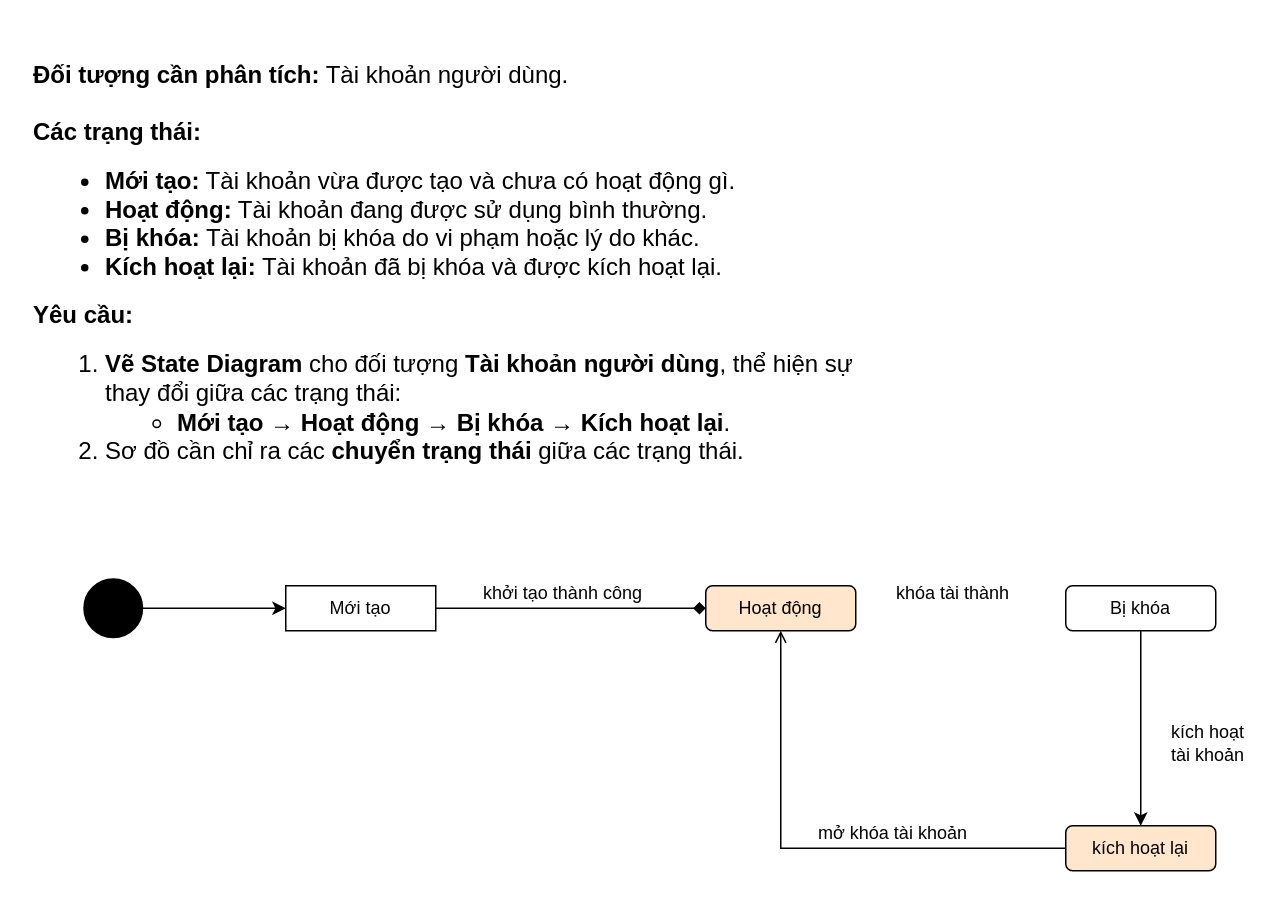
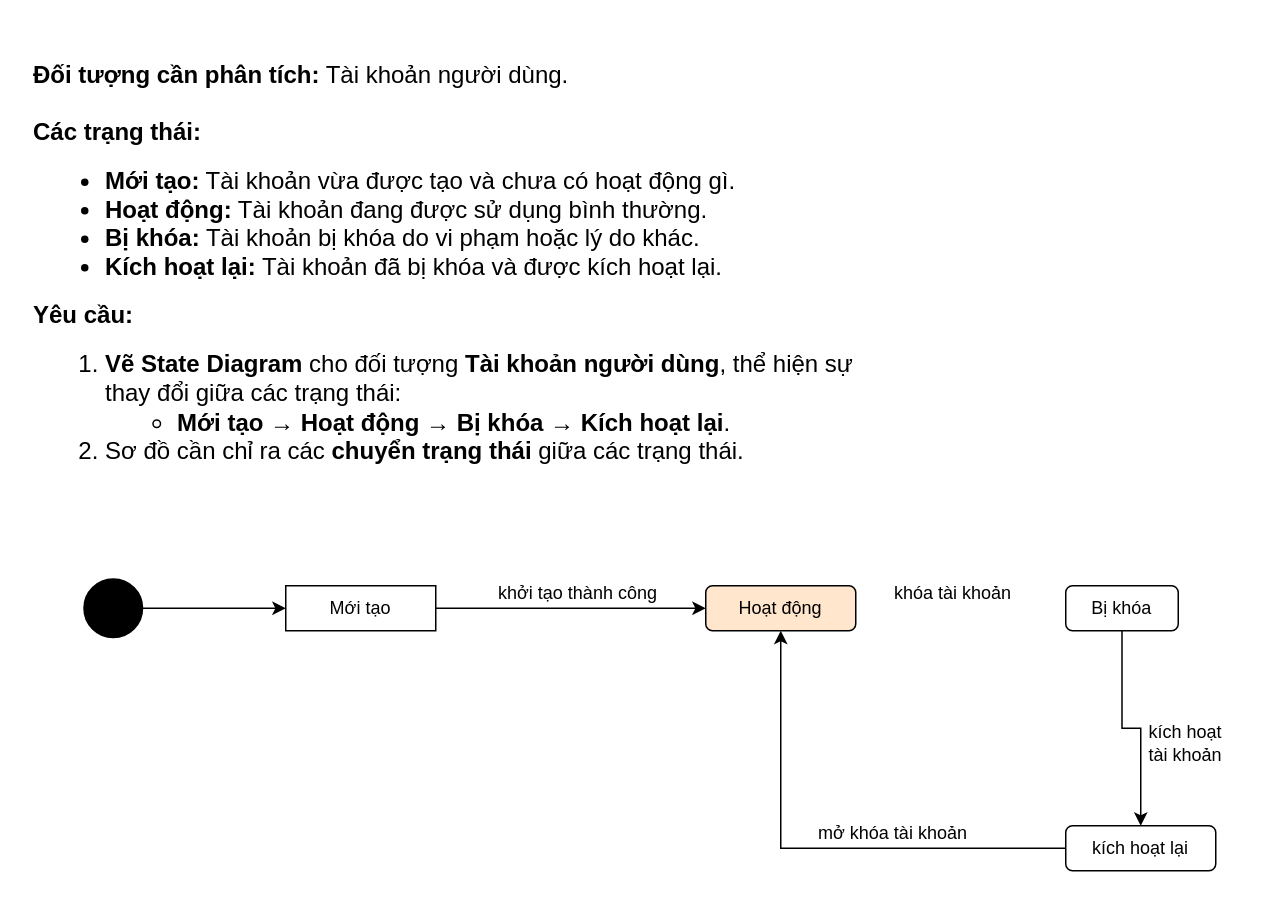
(563, 593) -> (578, 593)
(953, 593) -> (953, 593)
(693, 608) -> (694, 608)
(1141, 608) -> (1122, 608)
(781, 639) -> (781, 642)
(1208, 743) -> (1186, 743)
(1141, 848) -> (1141, 848)
